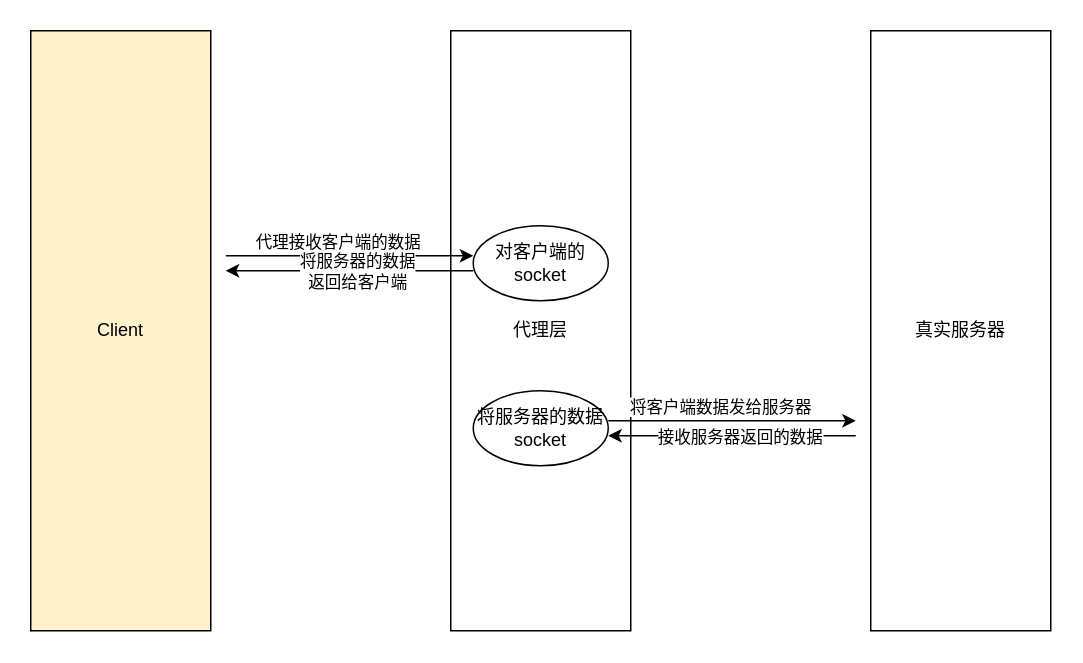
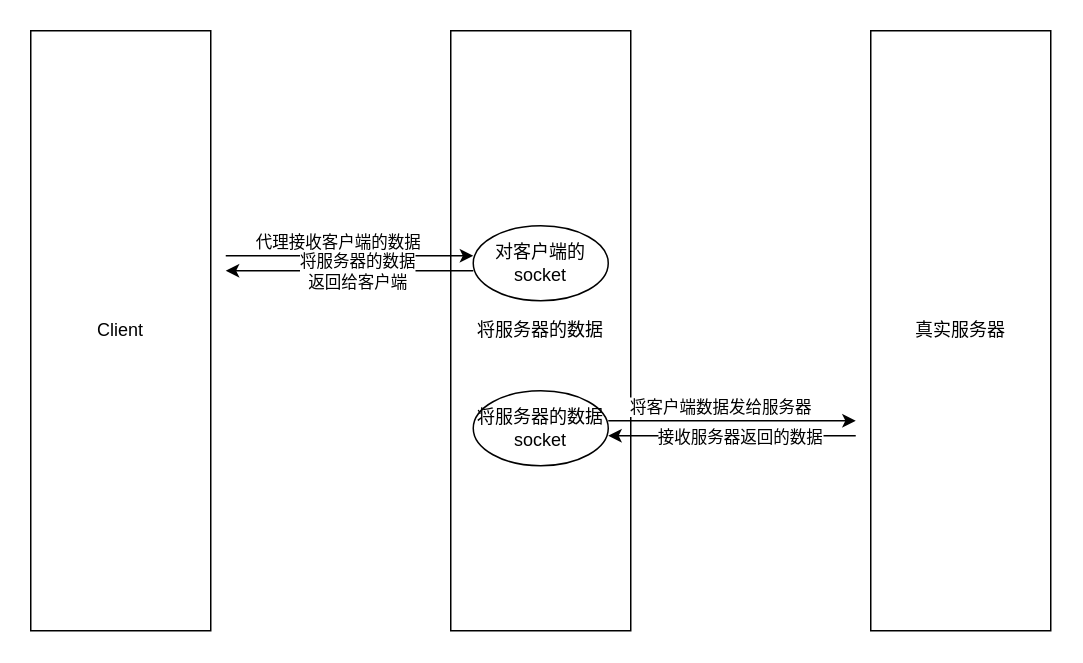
(121, 331) -> (121, 331)
(541, 331) -> (541, 331)
